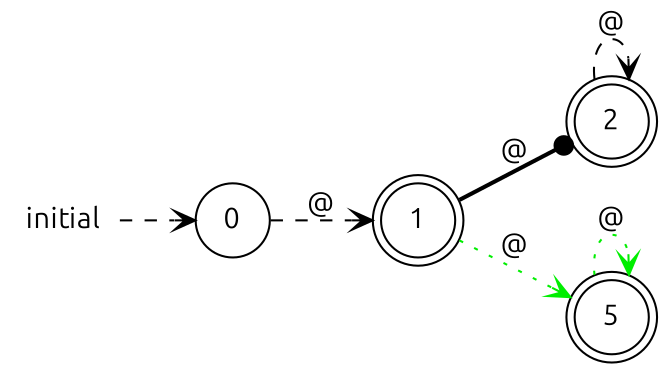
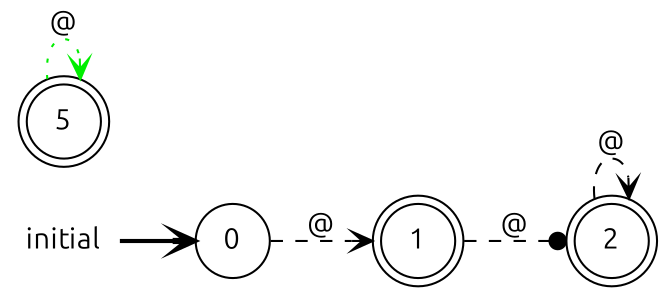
(508, 175) -> (507, 241)
(147, 220) -> (147, 241)
(506, 264) -> none
